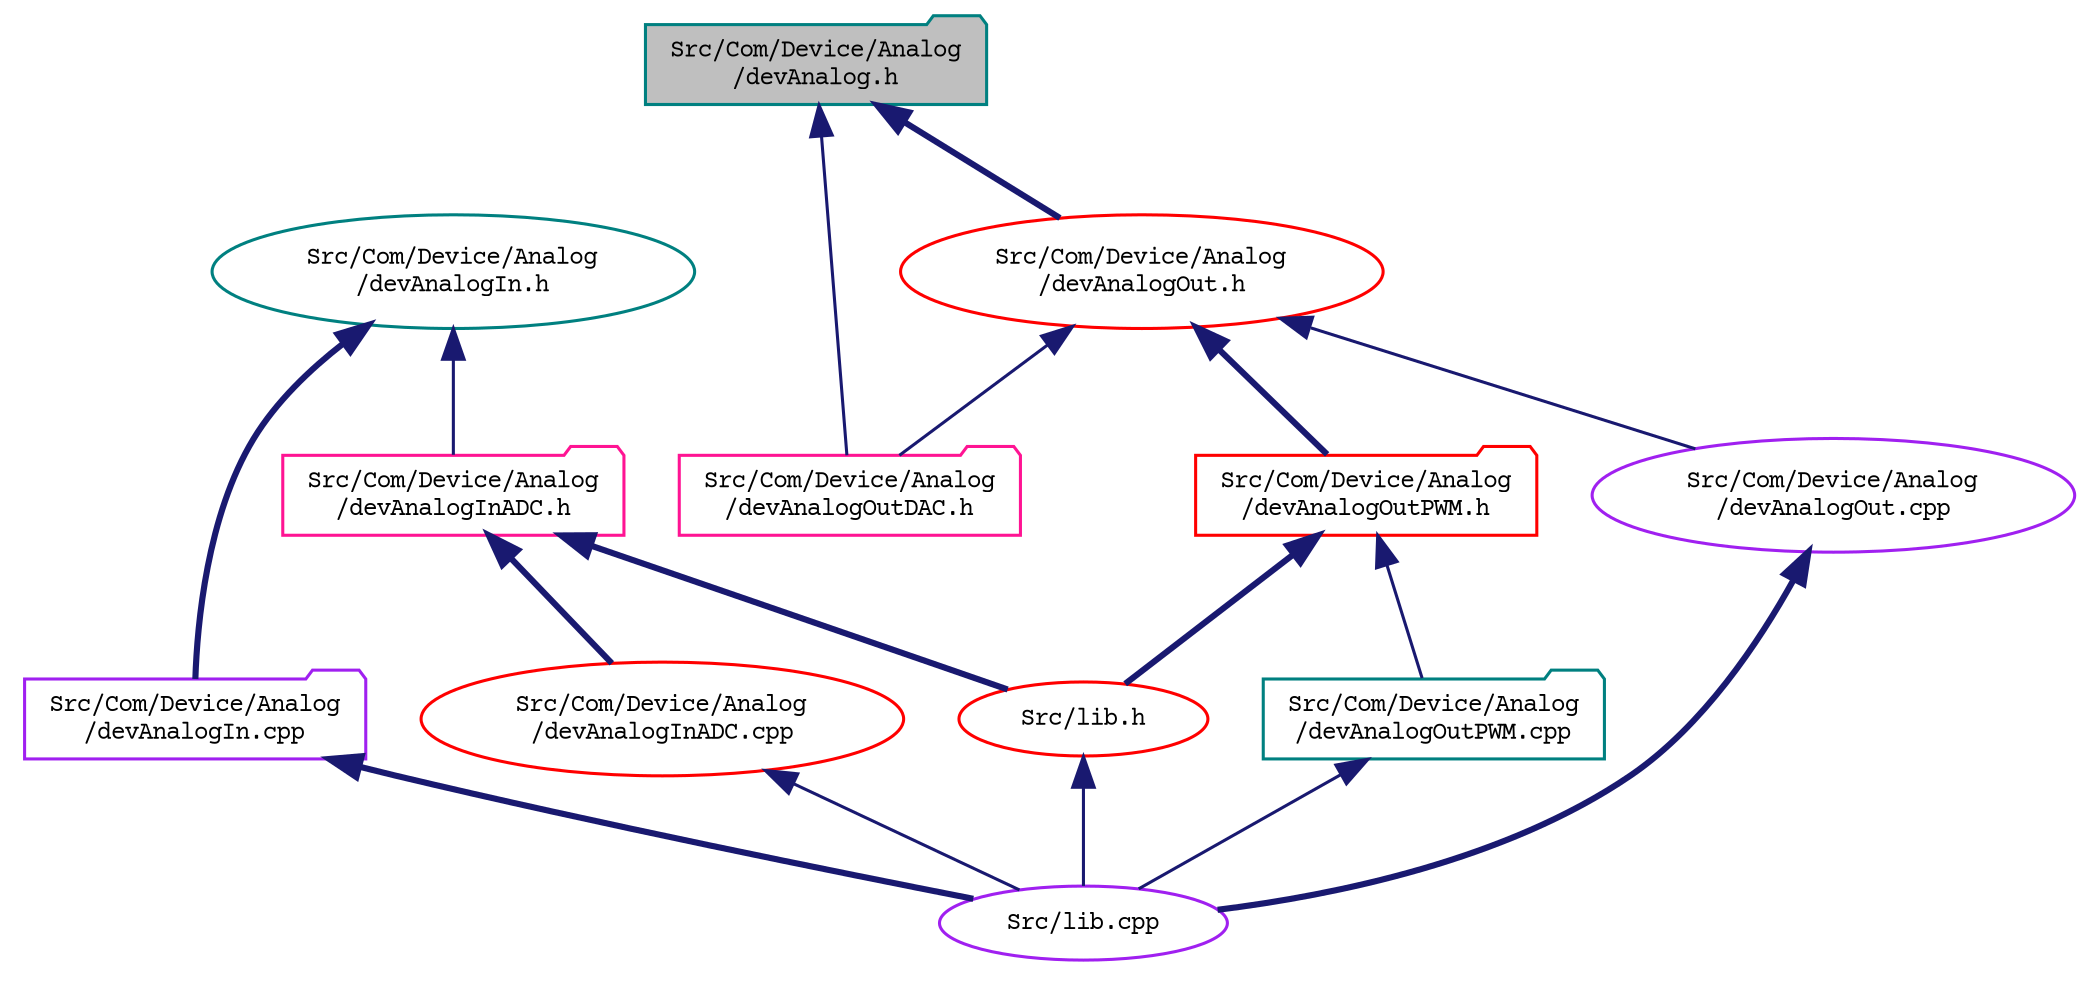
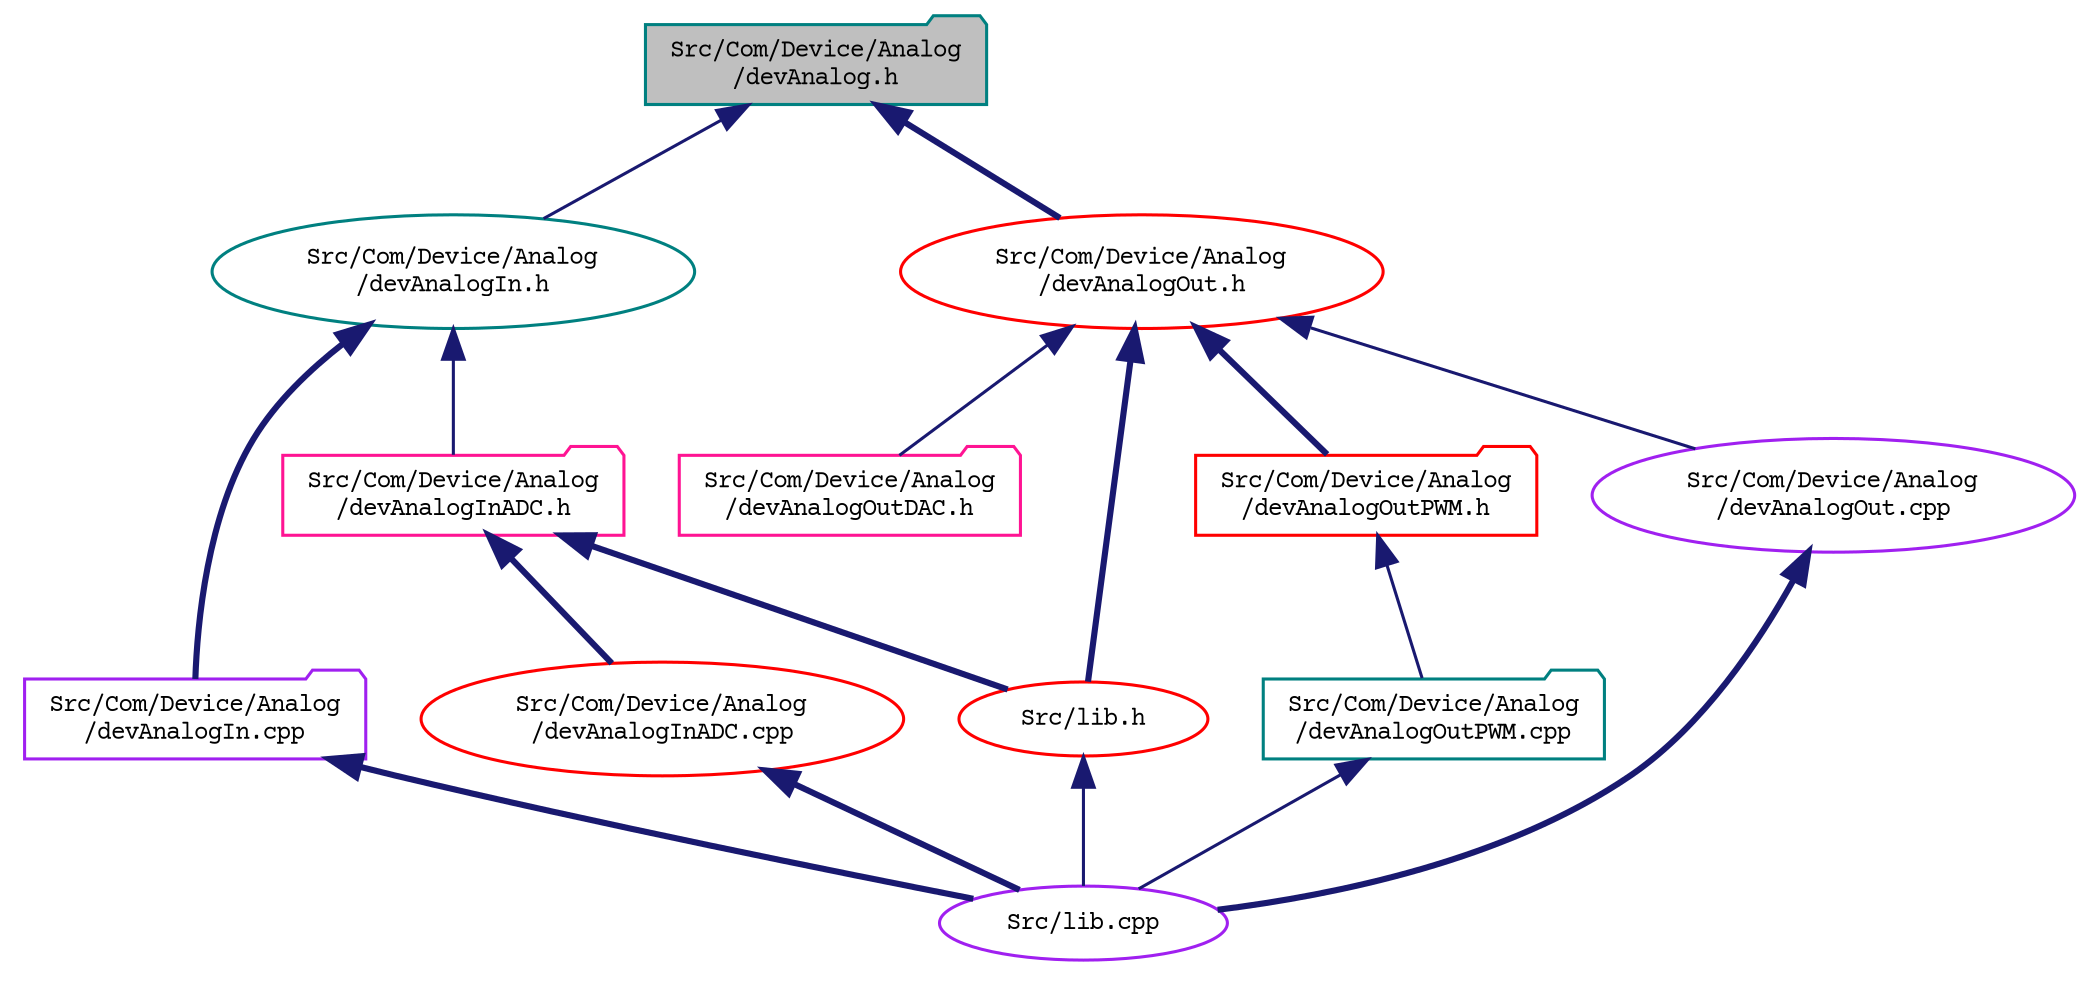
(834, 296) -> (633, 169)
(1209, 619) -> (1109, 521)
(906, 837) -> (906, 837)
